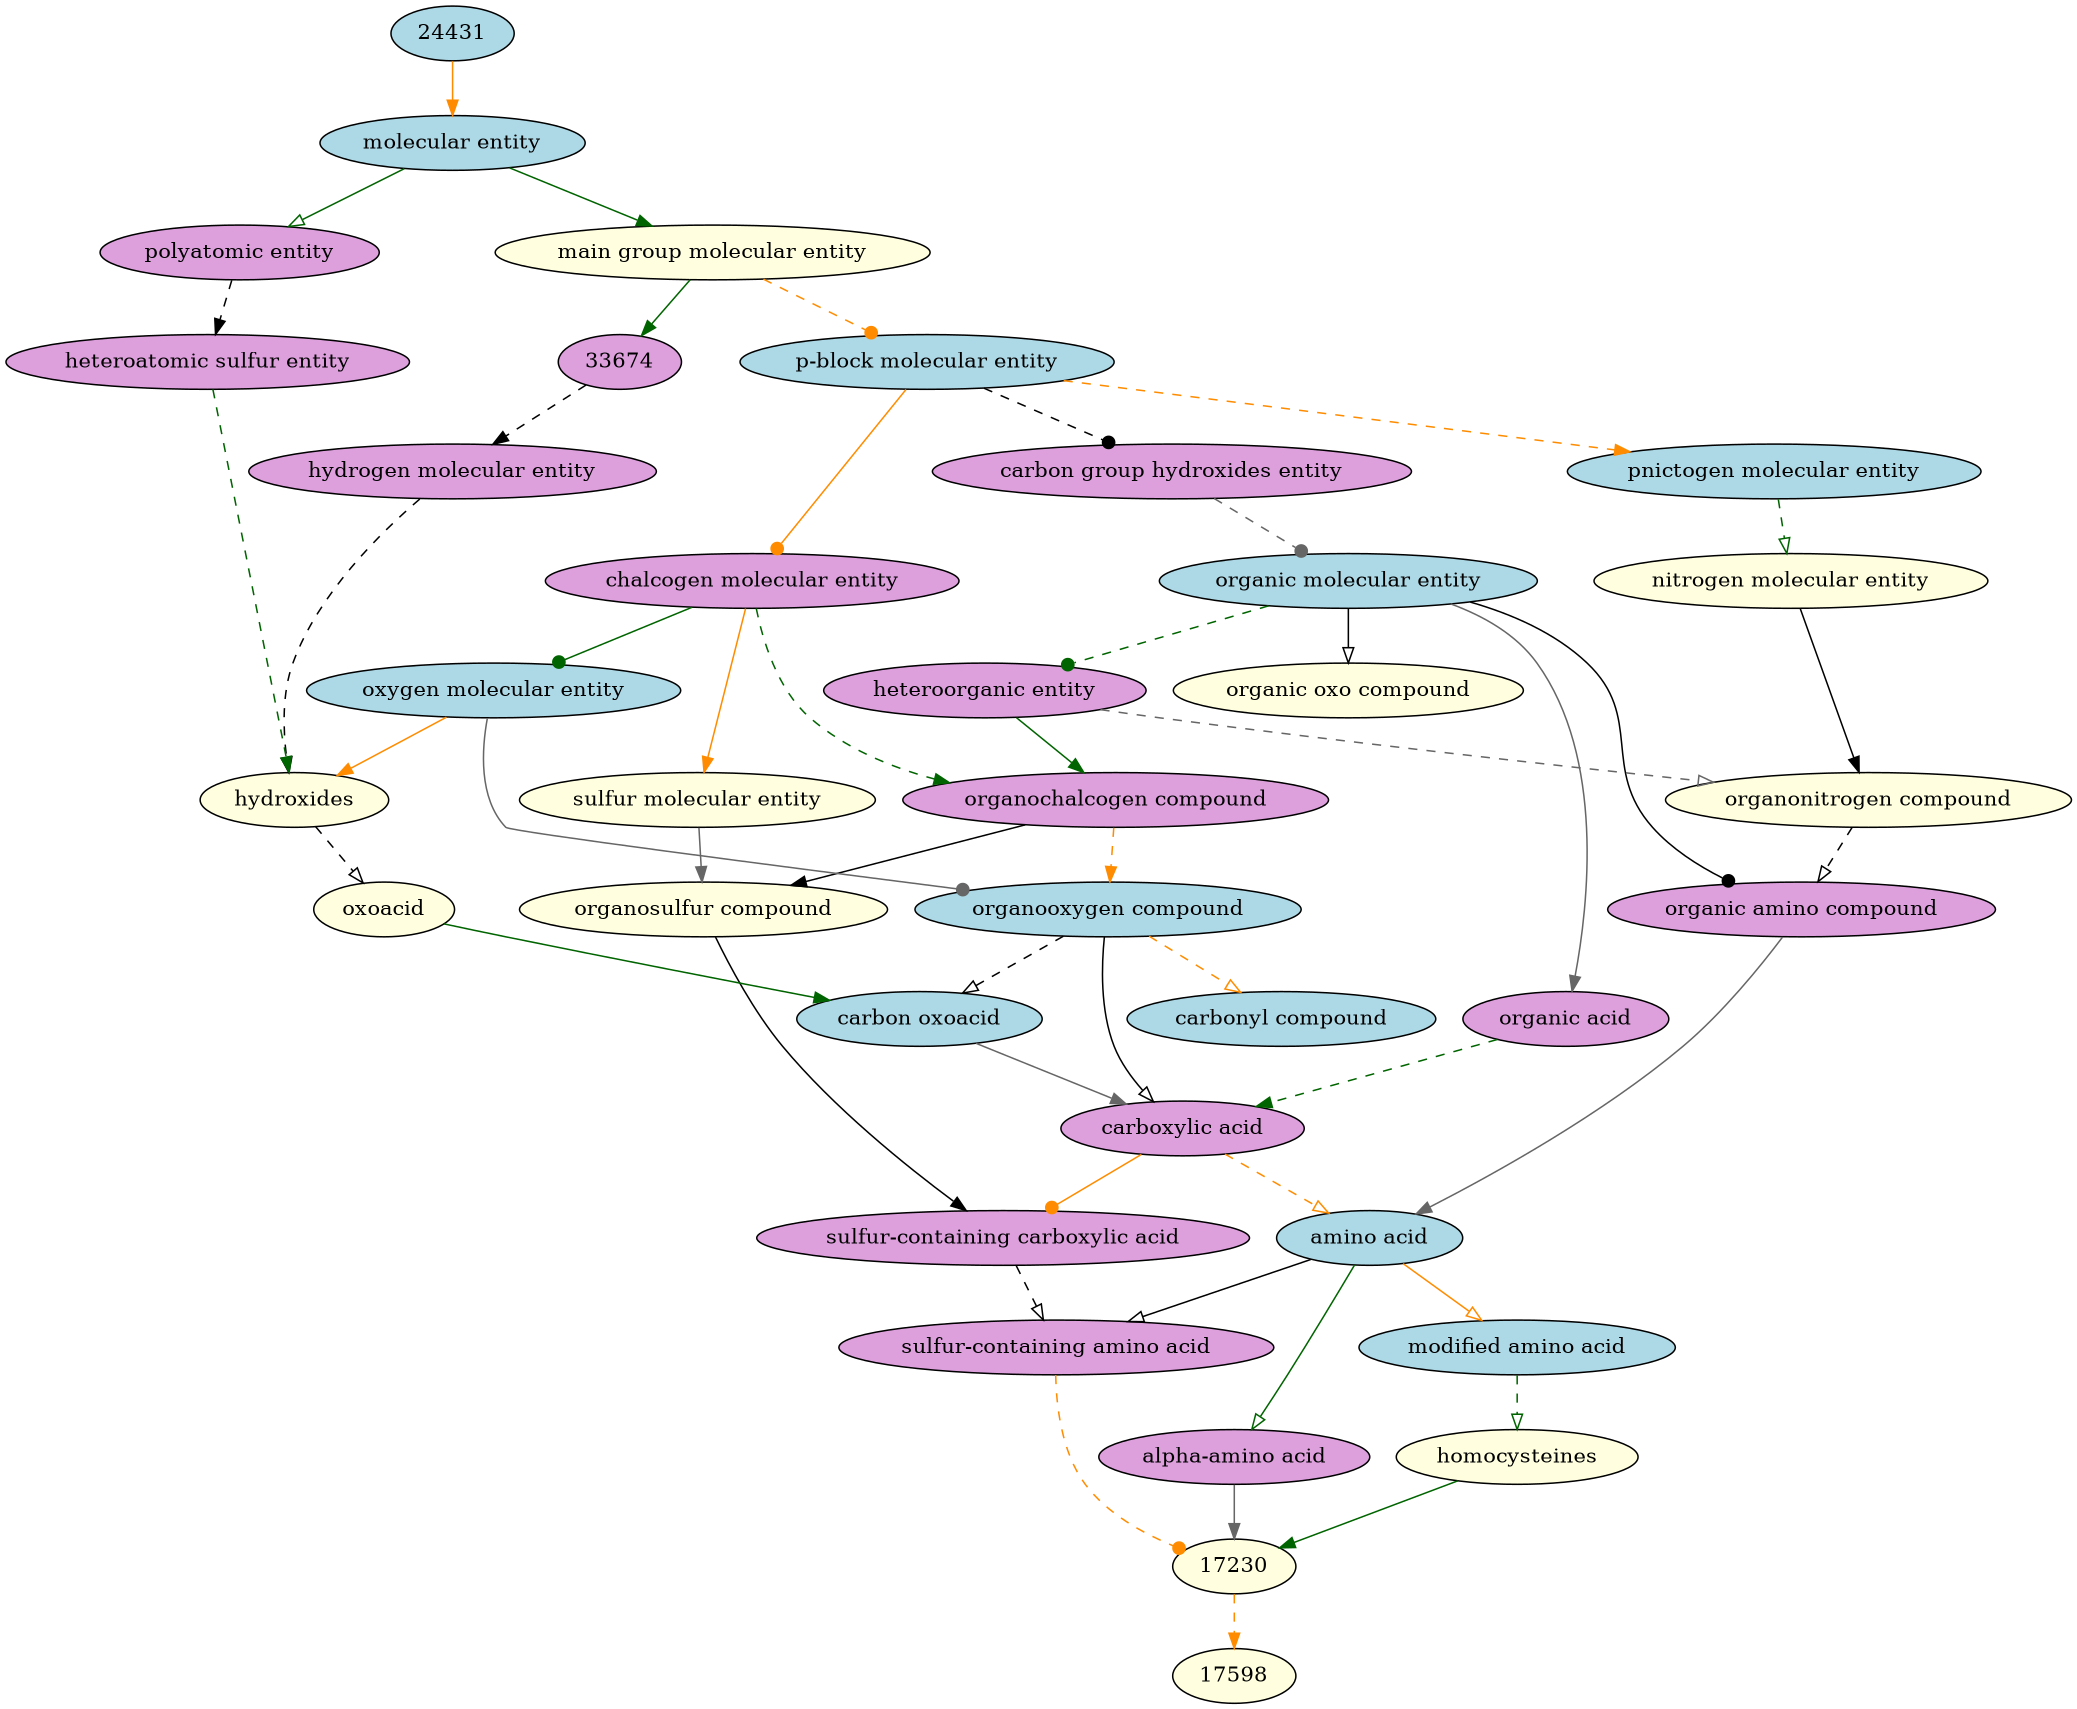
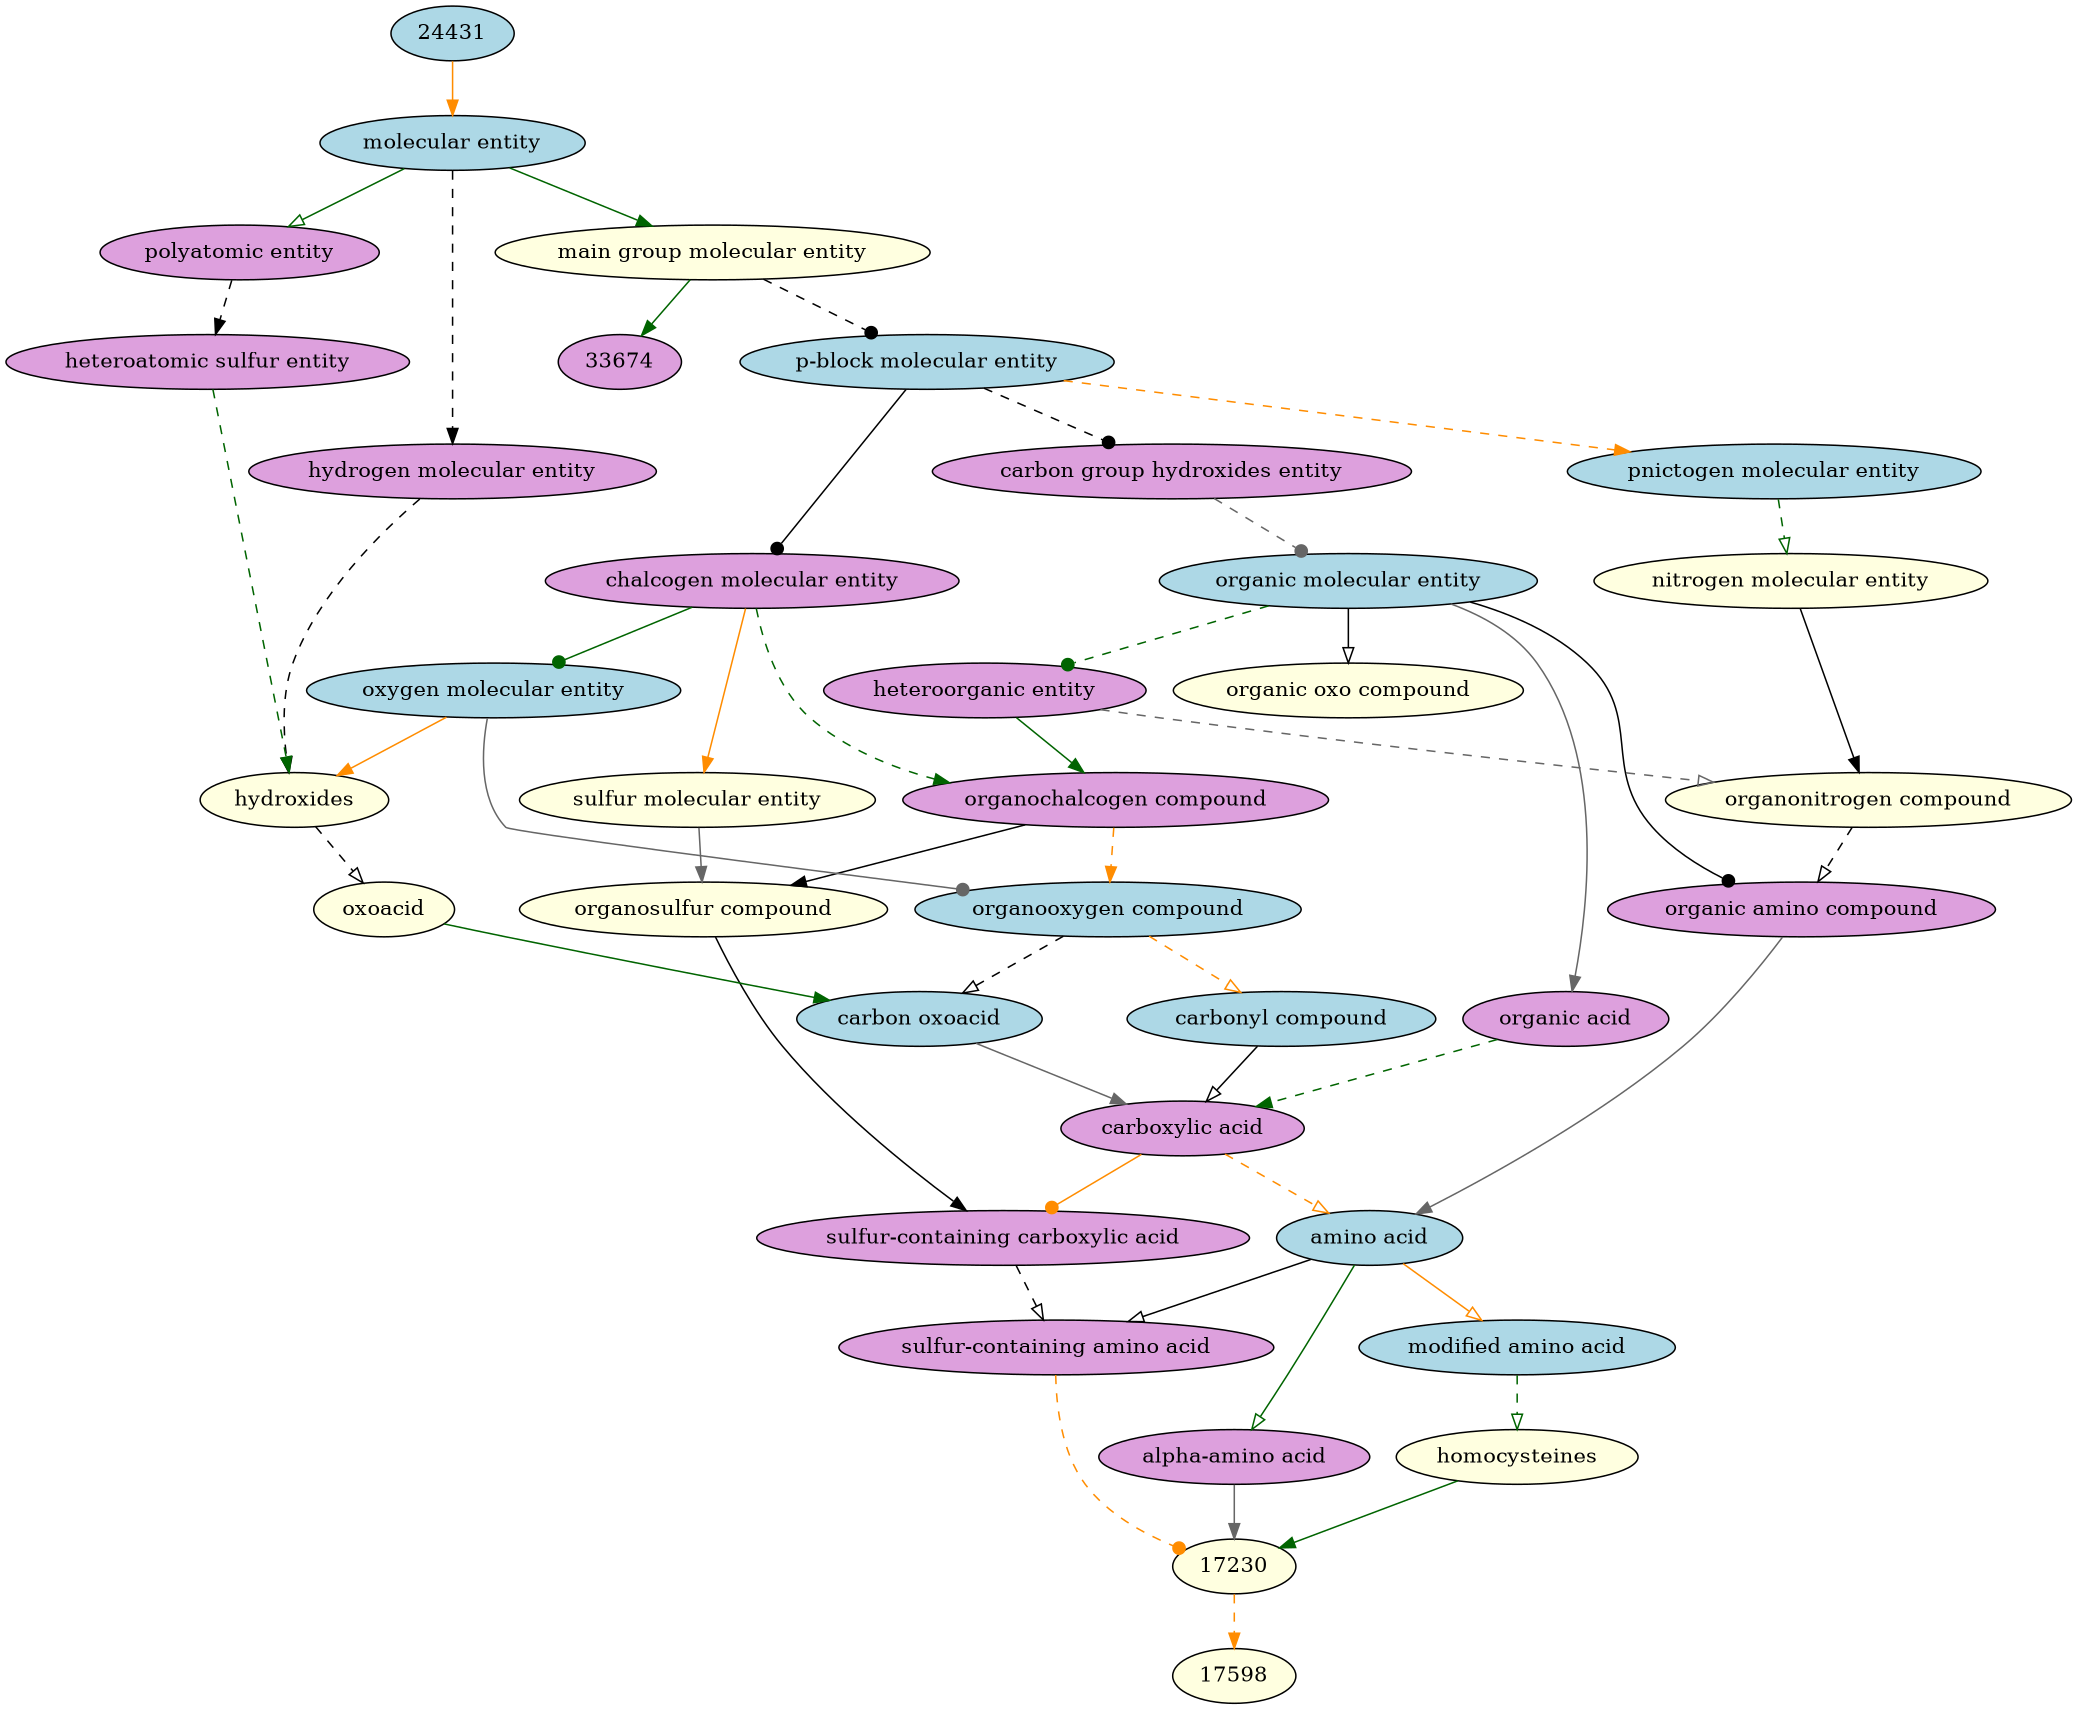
(814, 305) -> (814, 305)
(546, 410) -> (453, 299)
(844, 466) -> (844, 466)
(1106, 1018) -> (1237, 1068)
